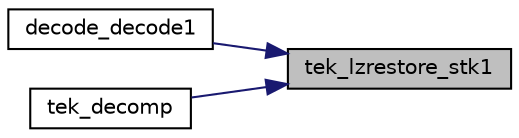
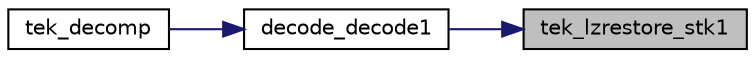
(229, 92) -> (196, 29)
